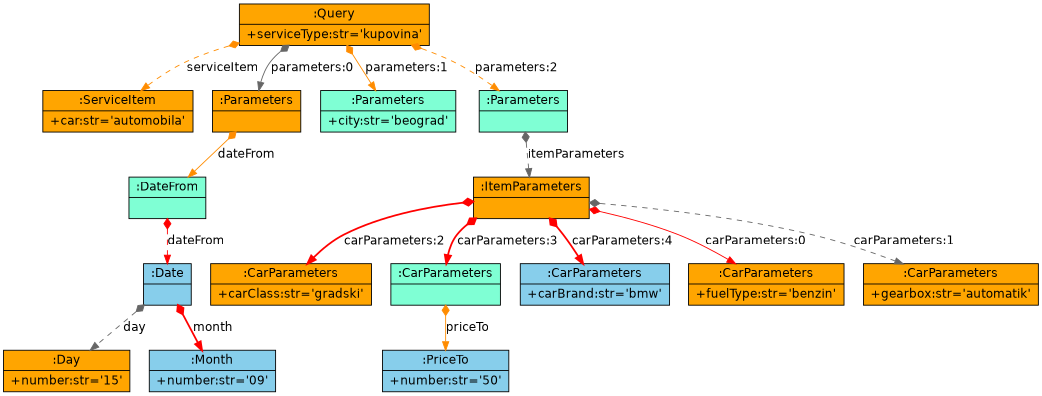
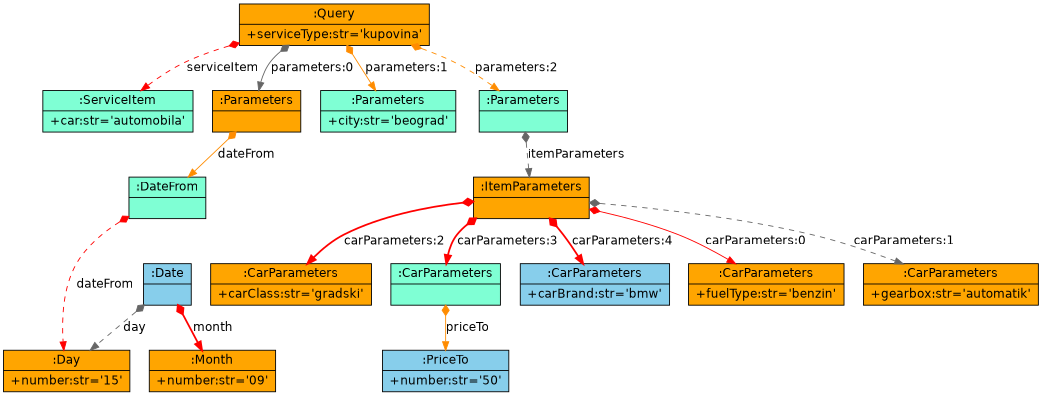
(186, 62) -> (186, 62)
(118, 111) -> (118, 111)
(167, 242) -> (72, 272)
(212, 371) -> (212, 371)
